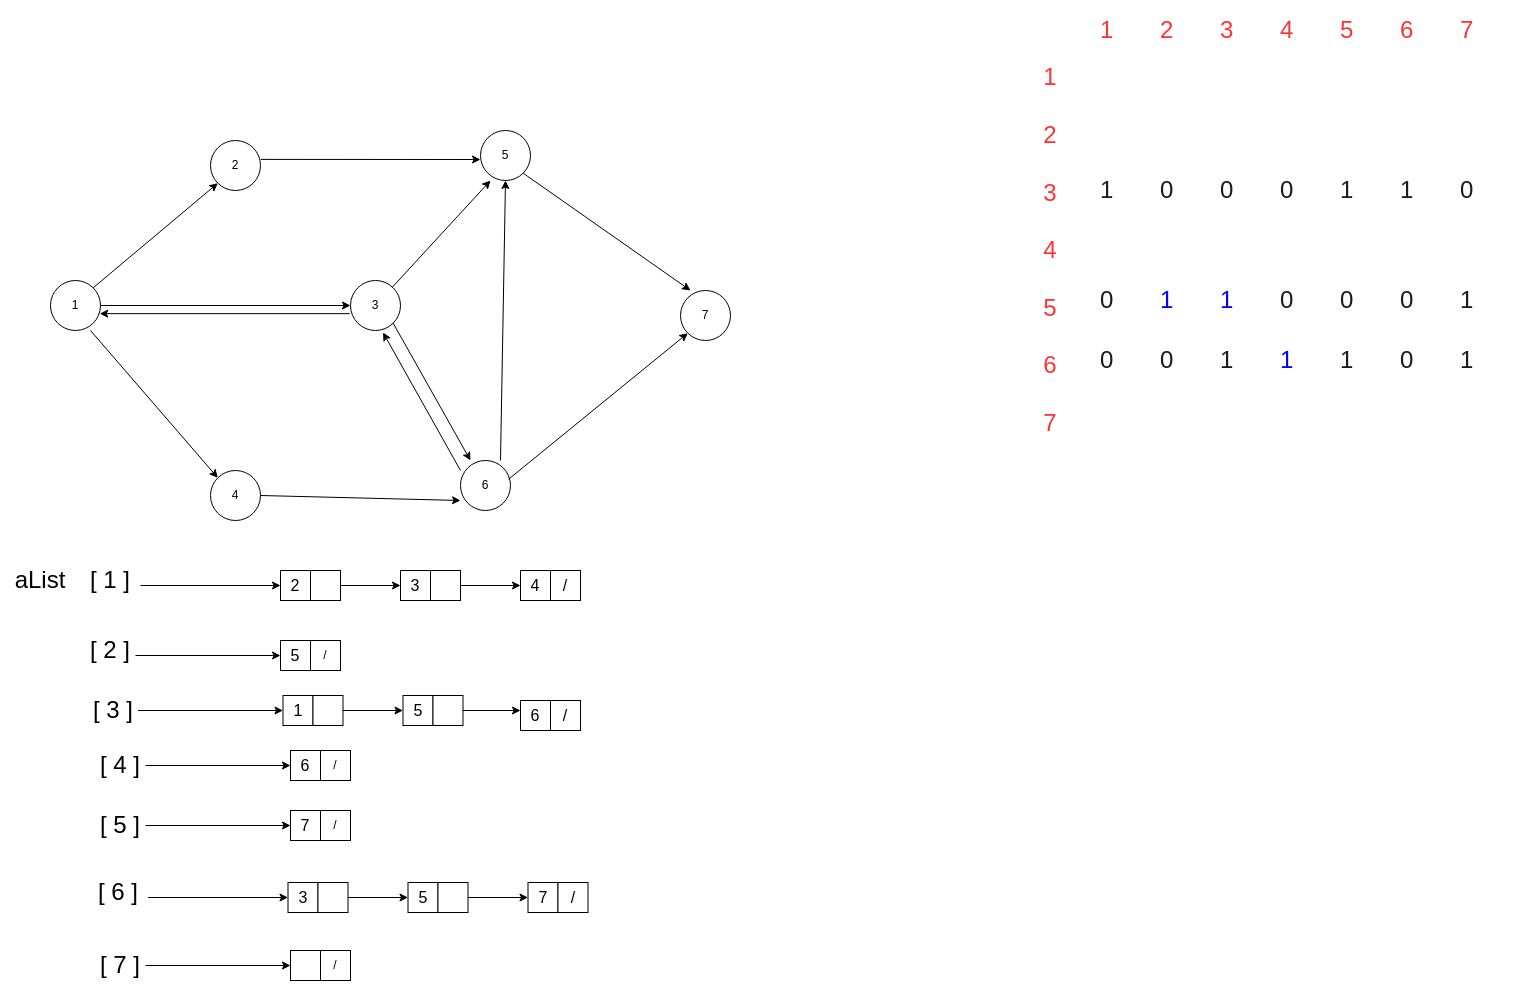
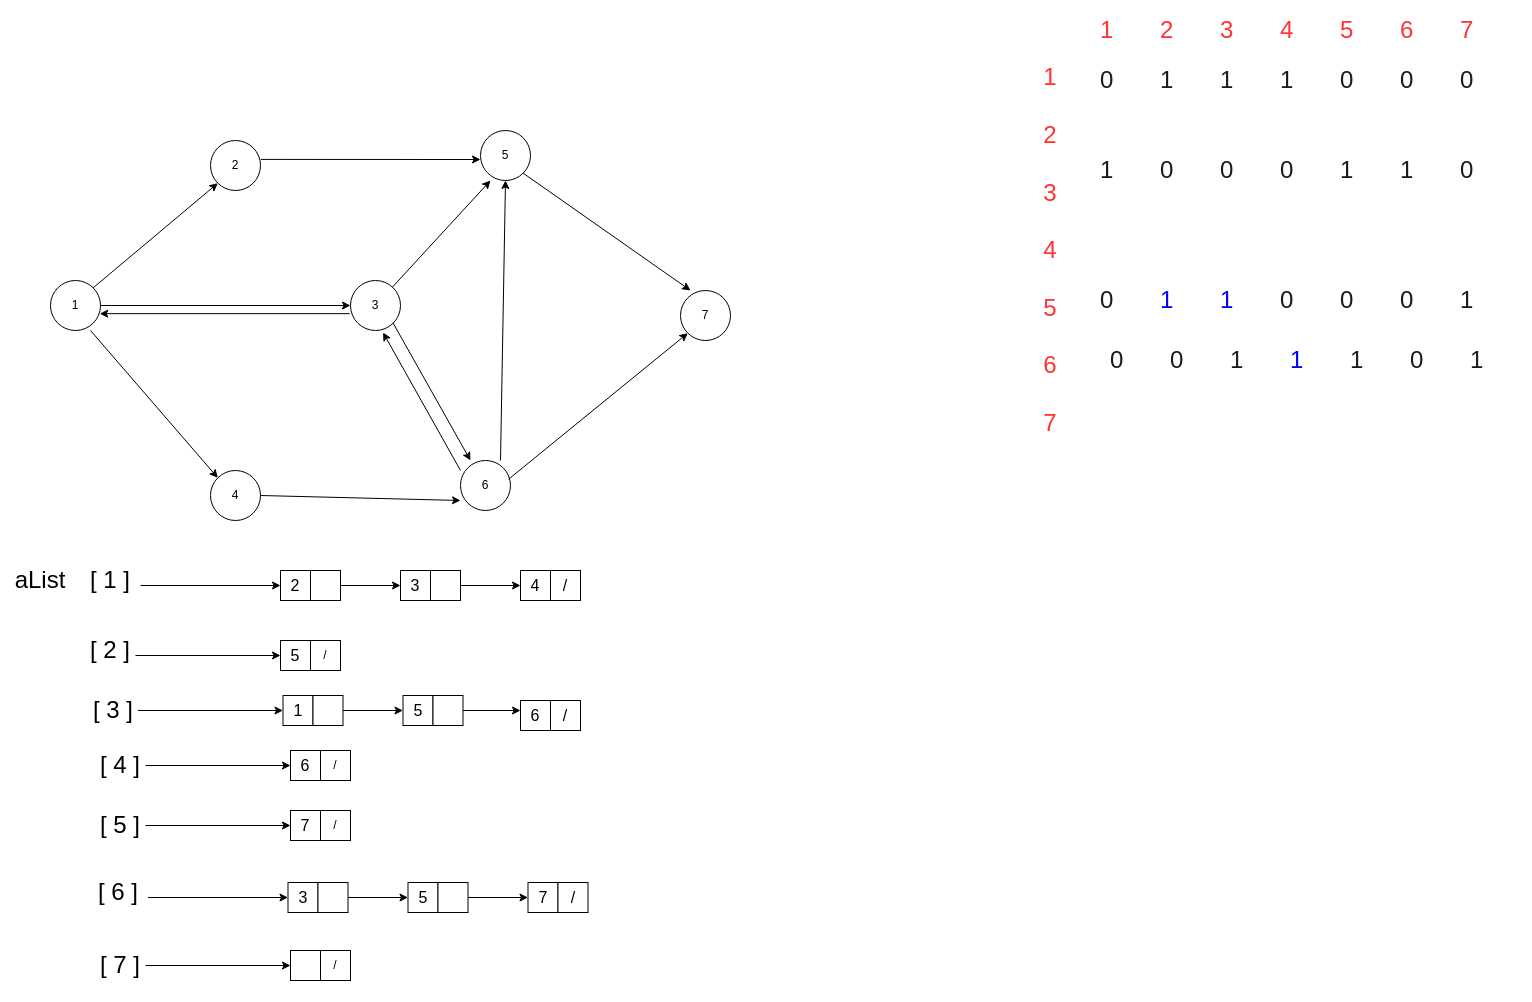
none -> (1301, 81)
(1301, 191) -> (1301, 171)
(1301, 361) -> (1311, 361)
